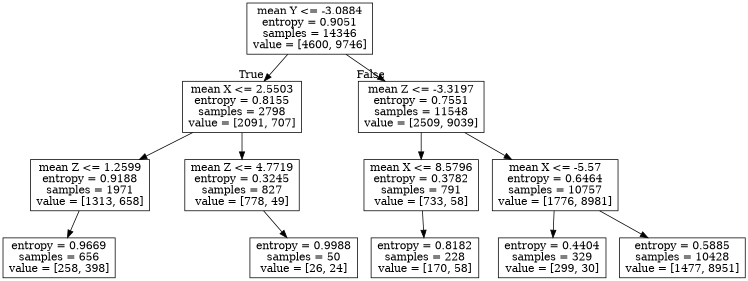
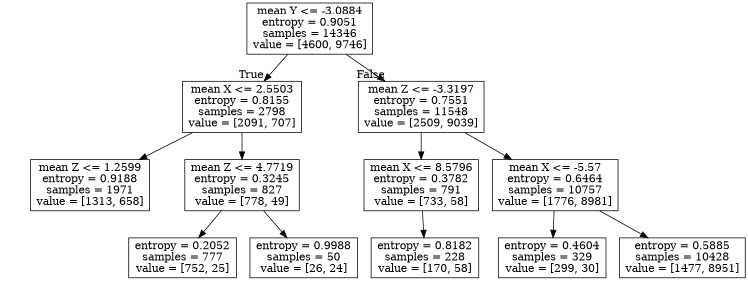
(59, 258) -> none
none -> (183, 258)
(552, 258) -> (552, 258)
